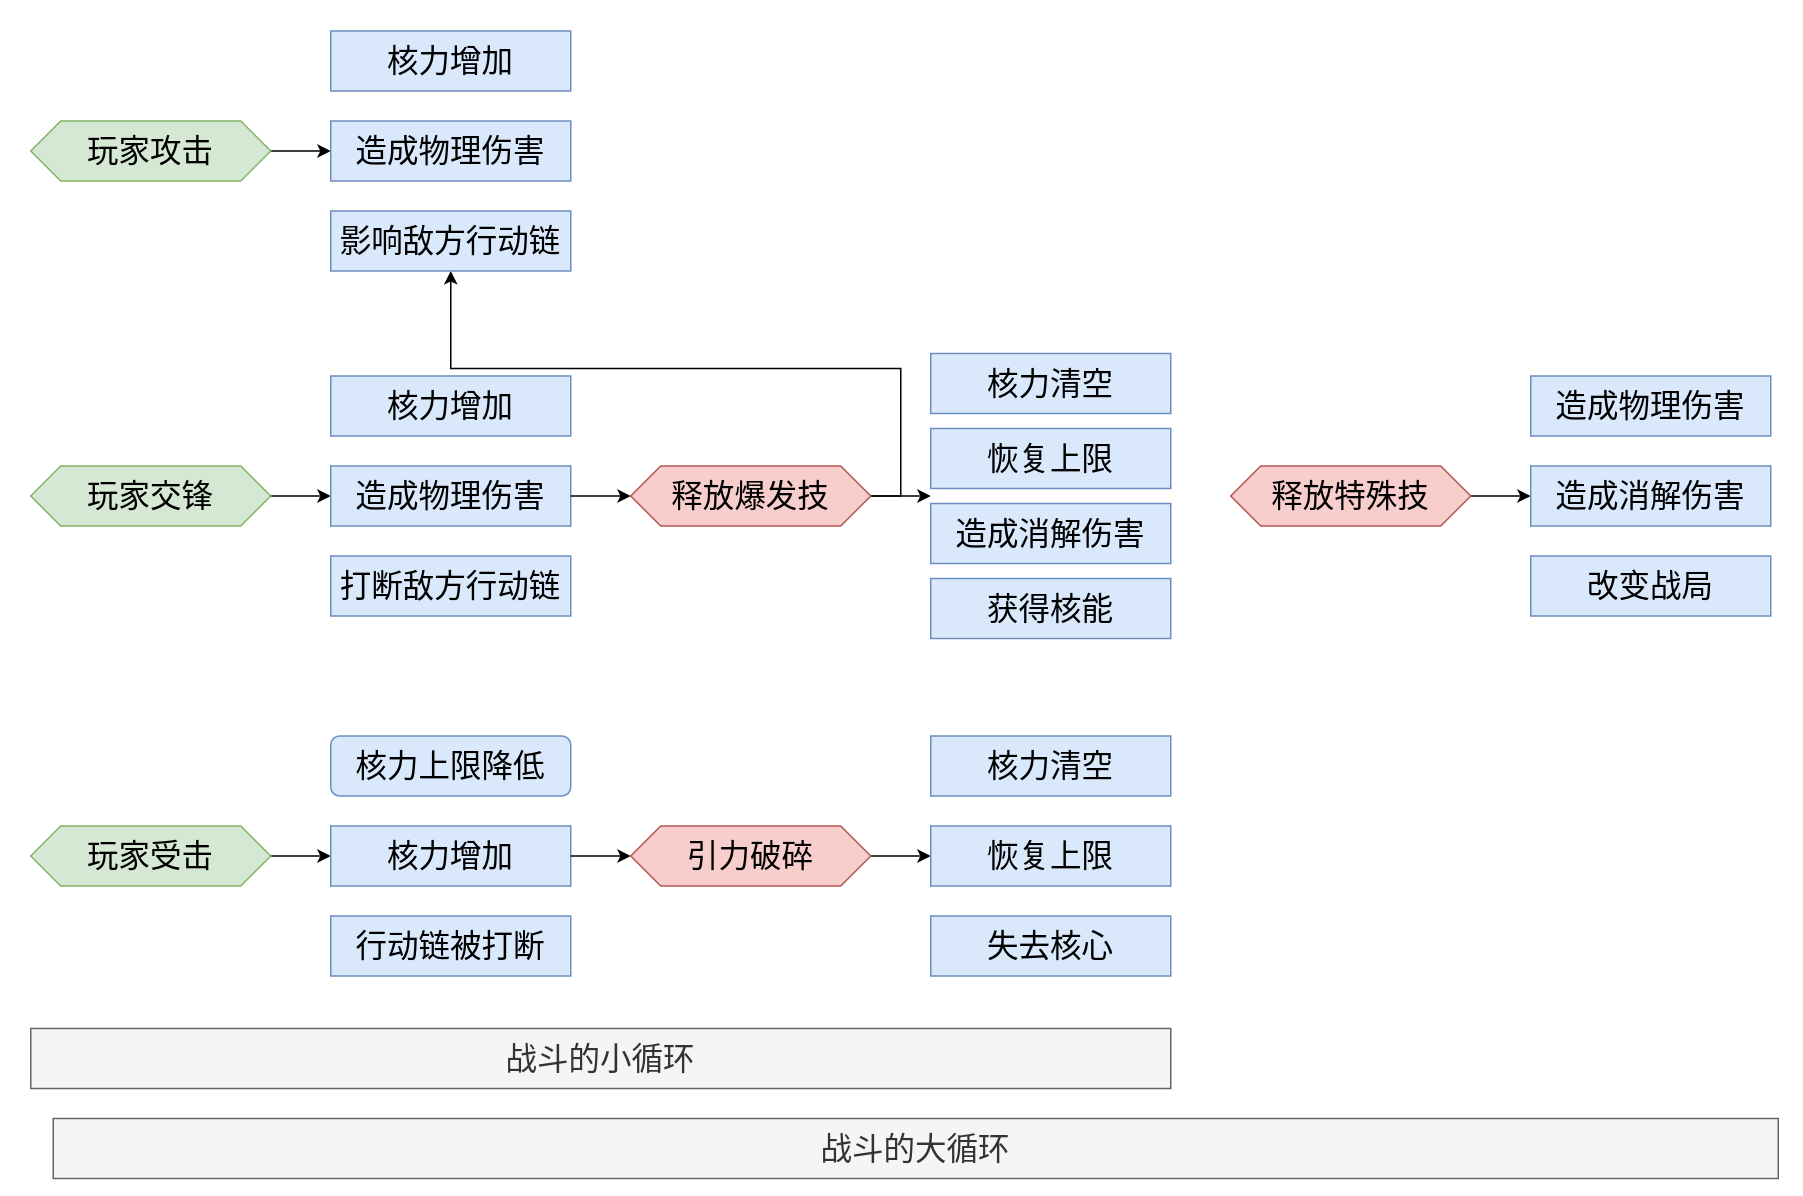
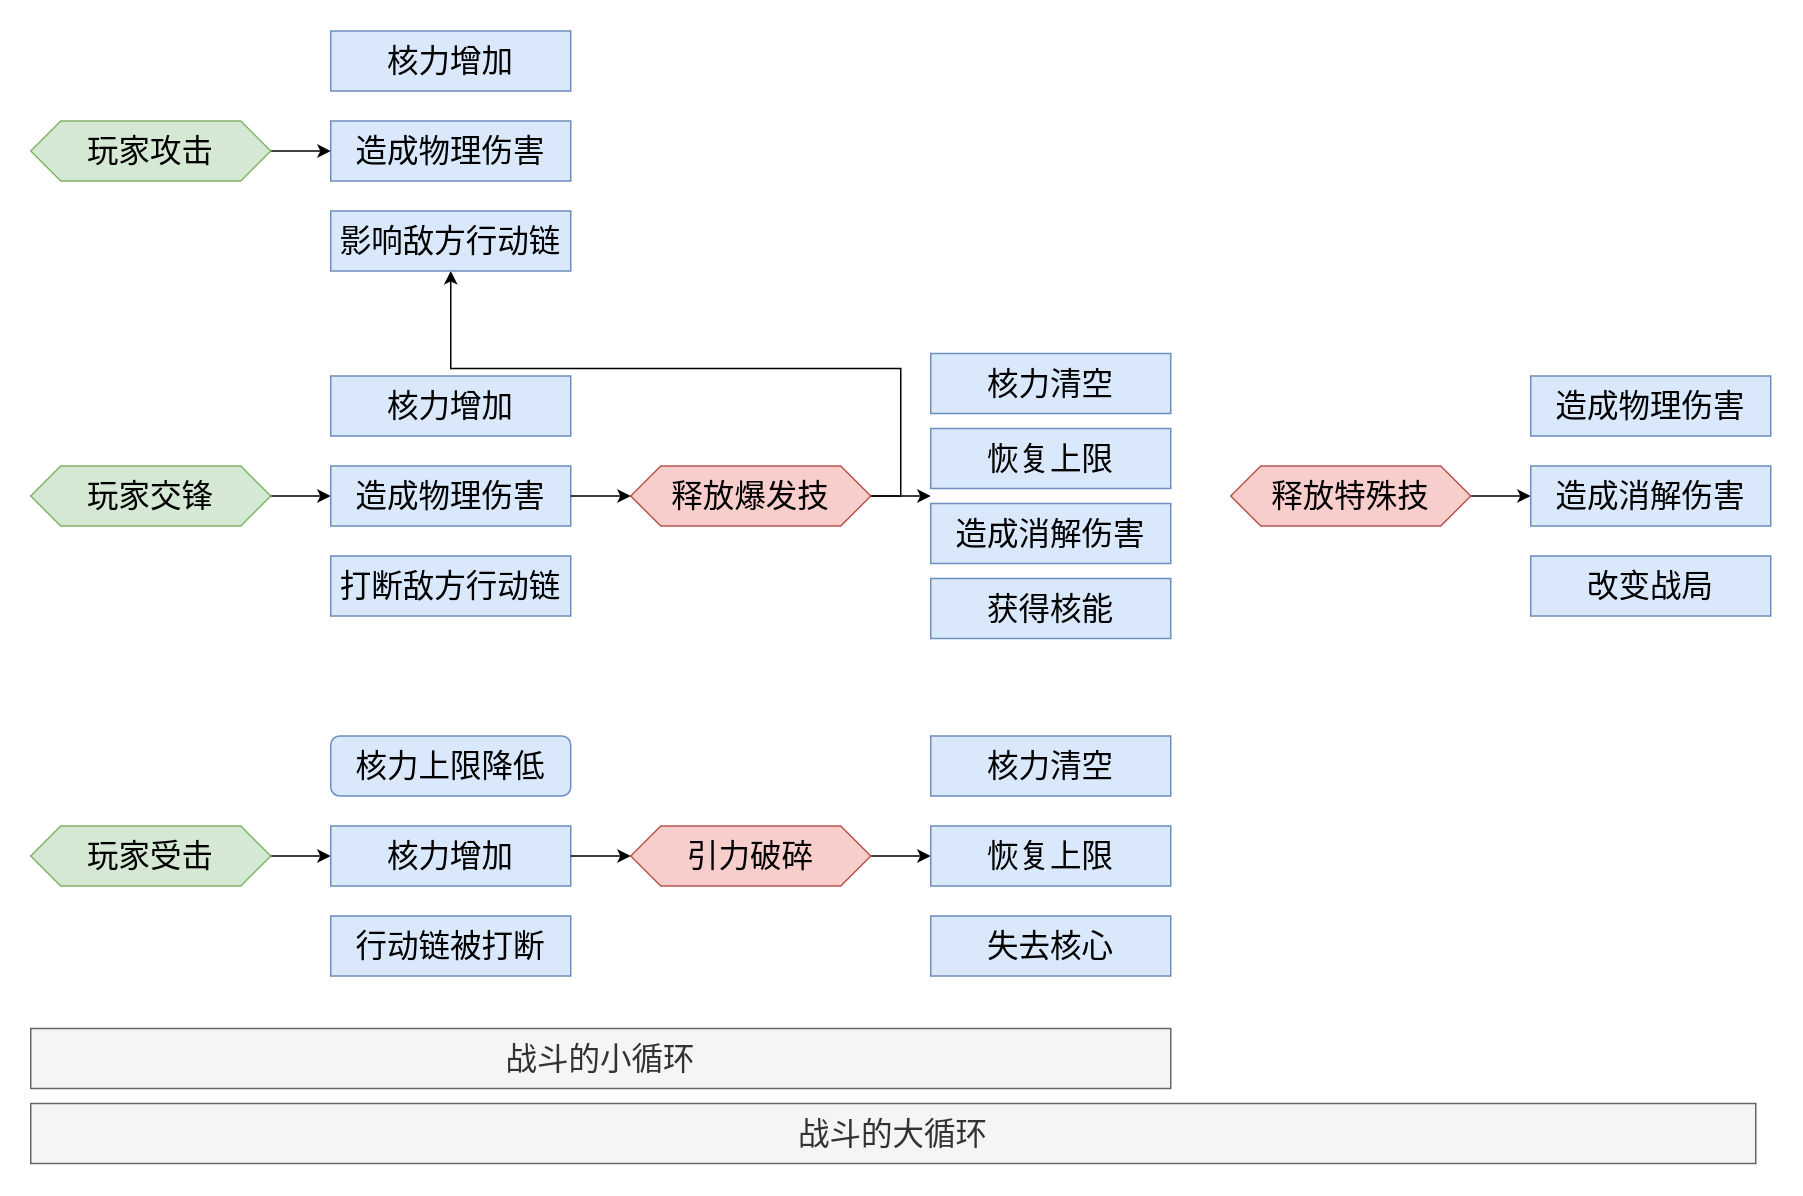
(916, 1148) -> (893, 1133)
